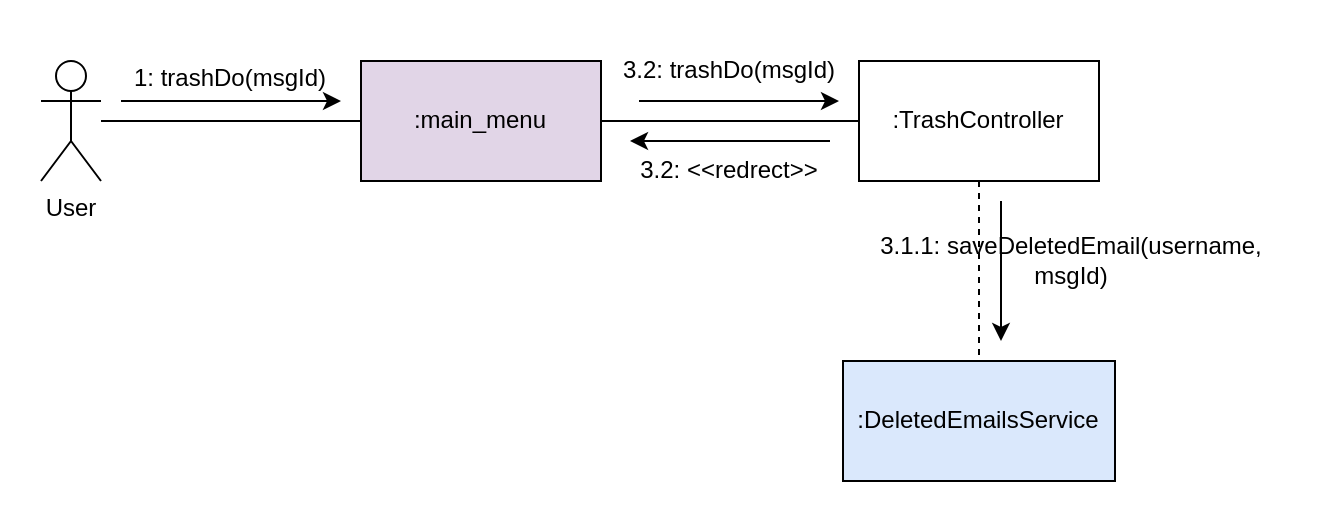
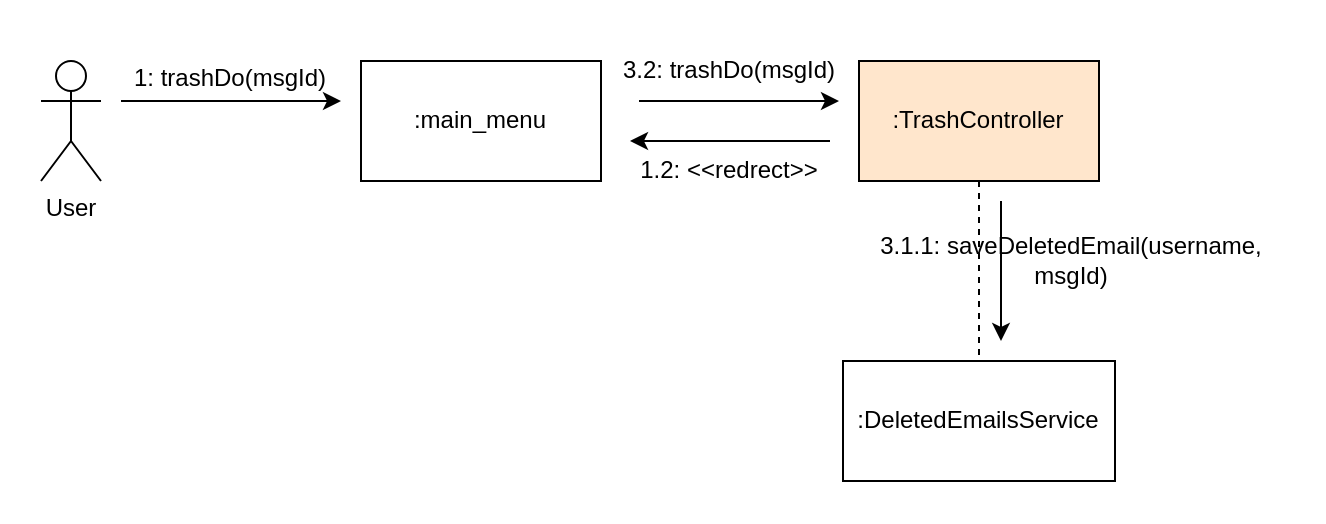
(231, 121) -> none
(481, 121) -> (481, 121)
(730, 121) -> none
(979, 121) -> (979, 121)
(730, 171) -> (730, 171)
(979, 421) -> (979, 421)
